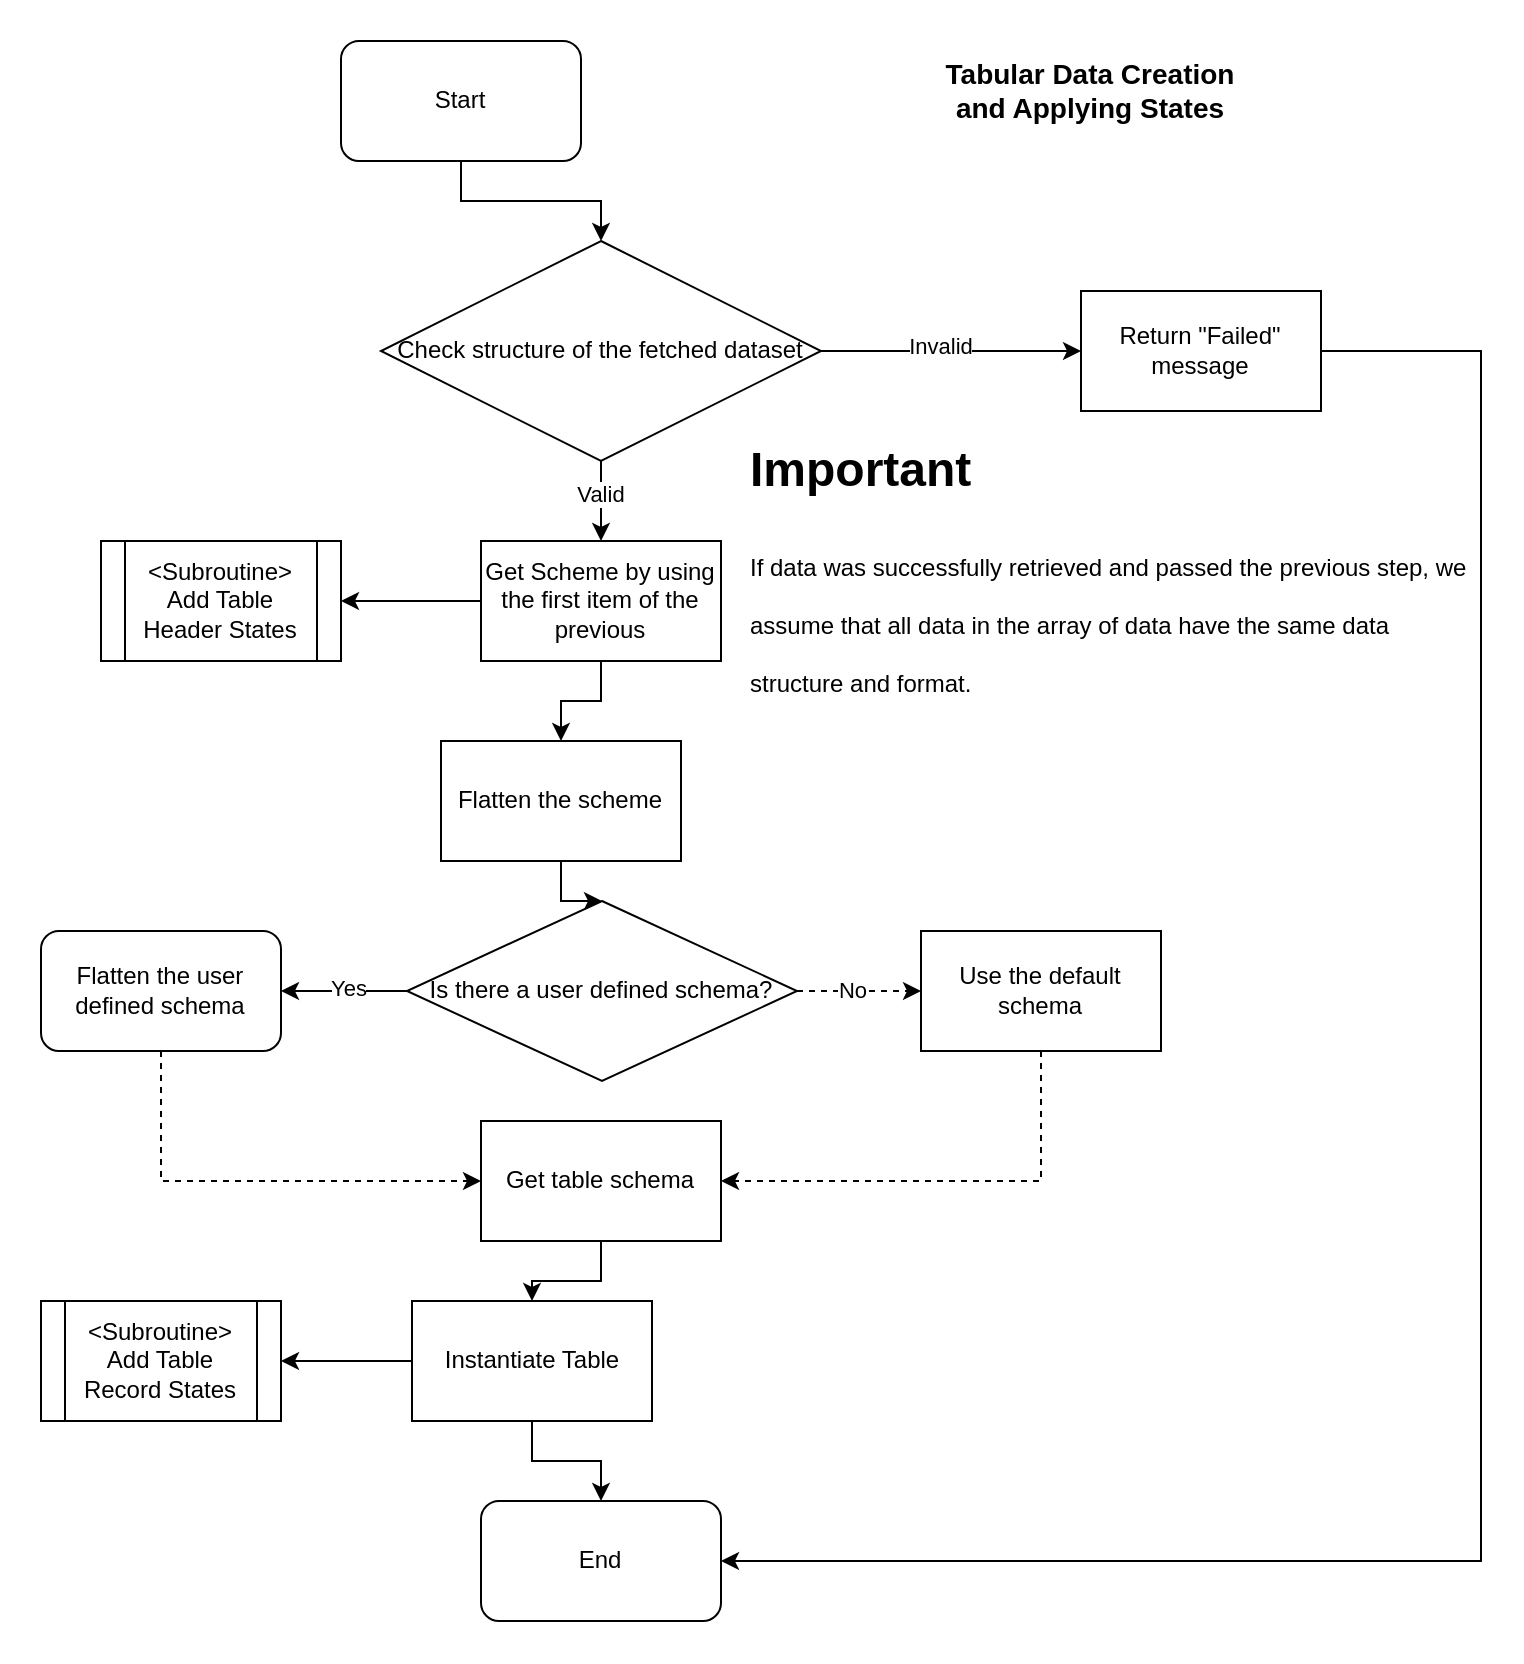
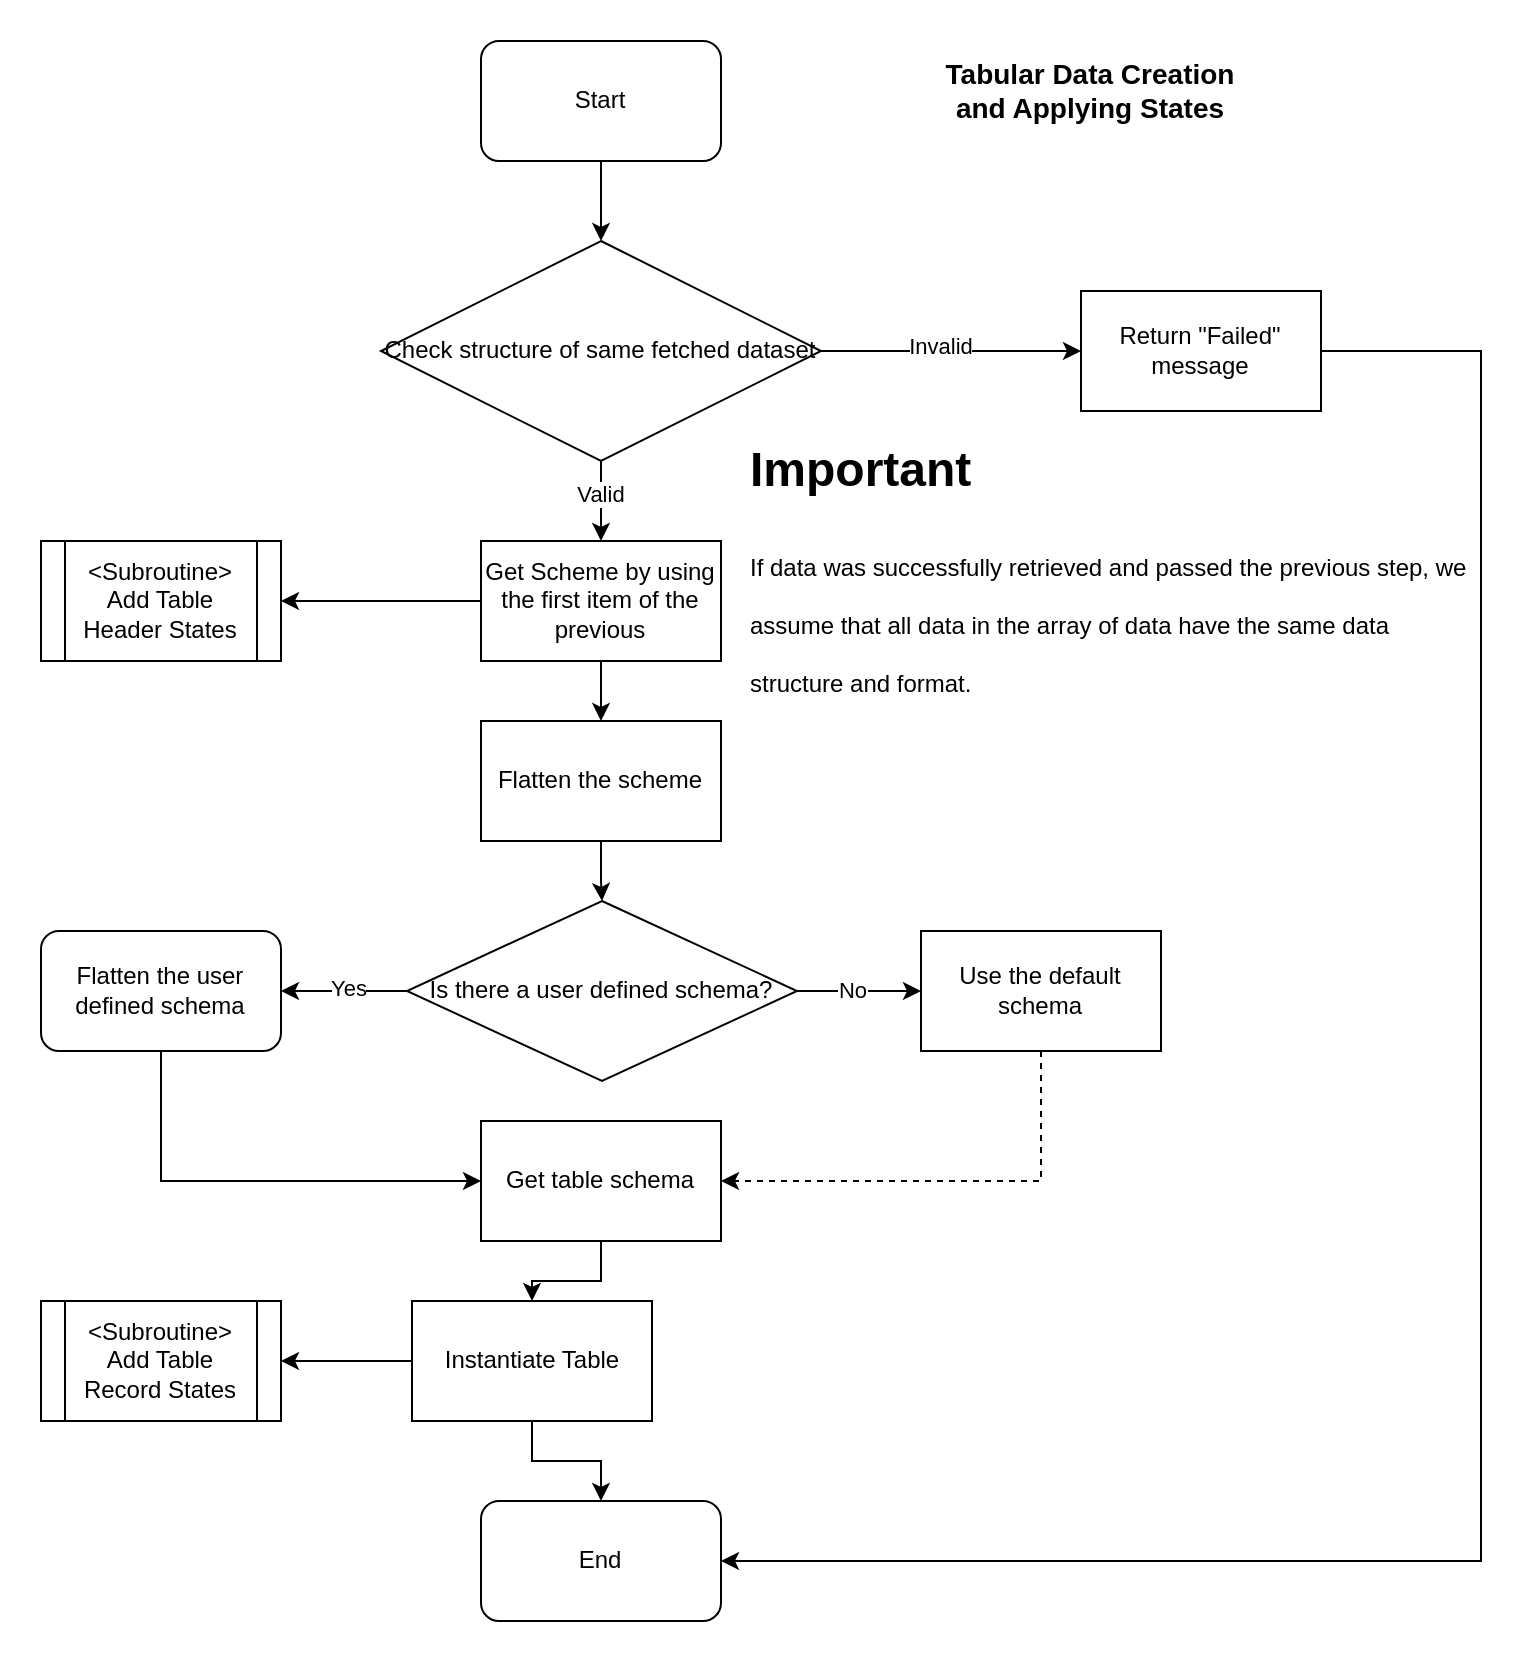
(461, 101) -> (601, 101)
(601, 351) -> (601, 351)
(221, 601) -> (161, 601)
(561, 801) -> (601, 781)
(886, 991) -> (886, 991)
(248, 1181) -> (248, 1181)
